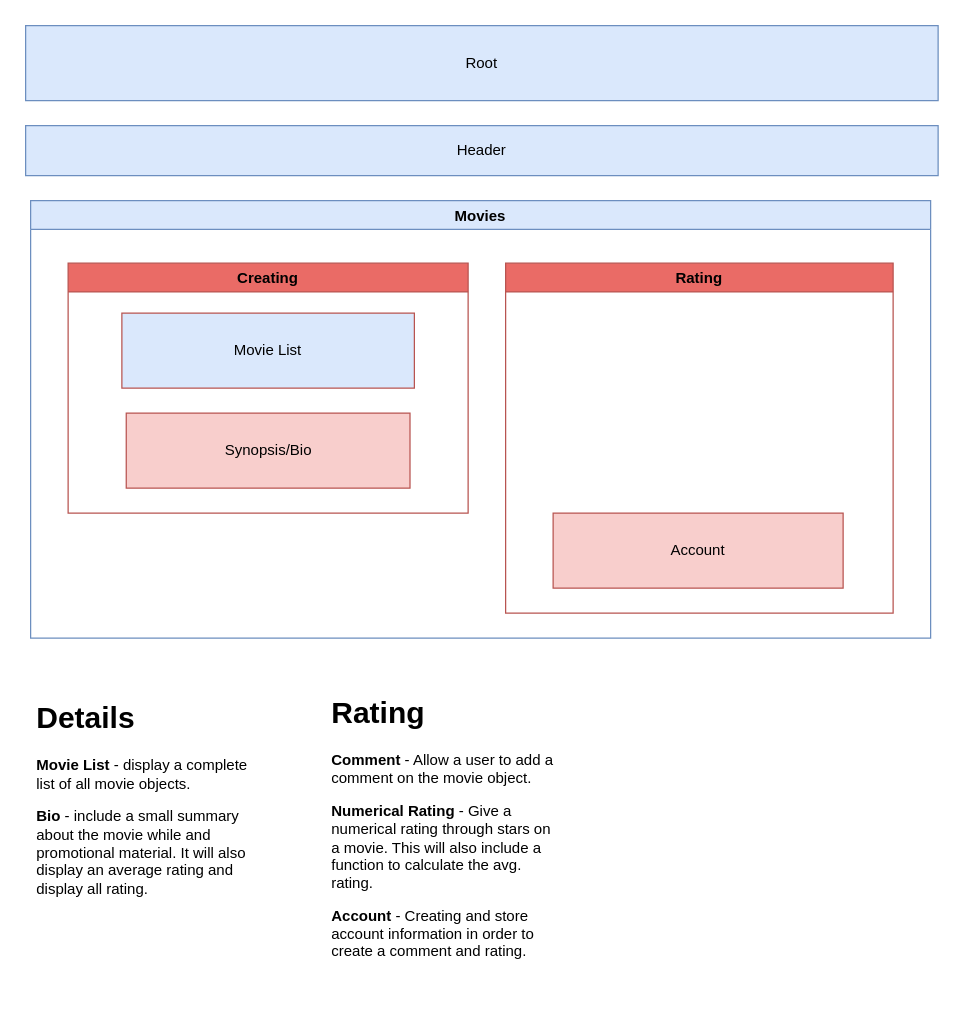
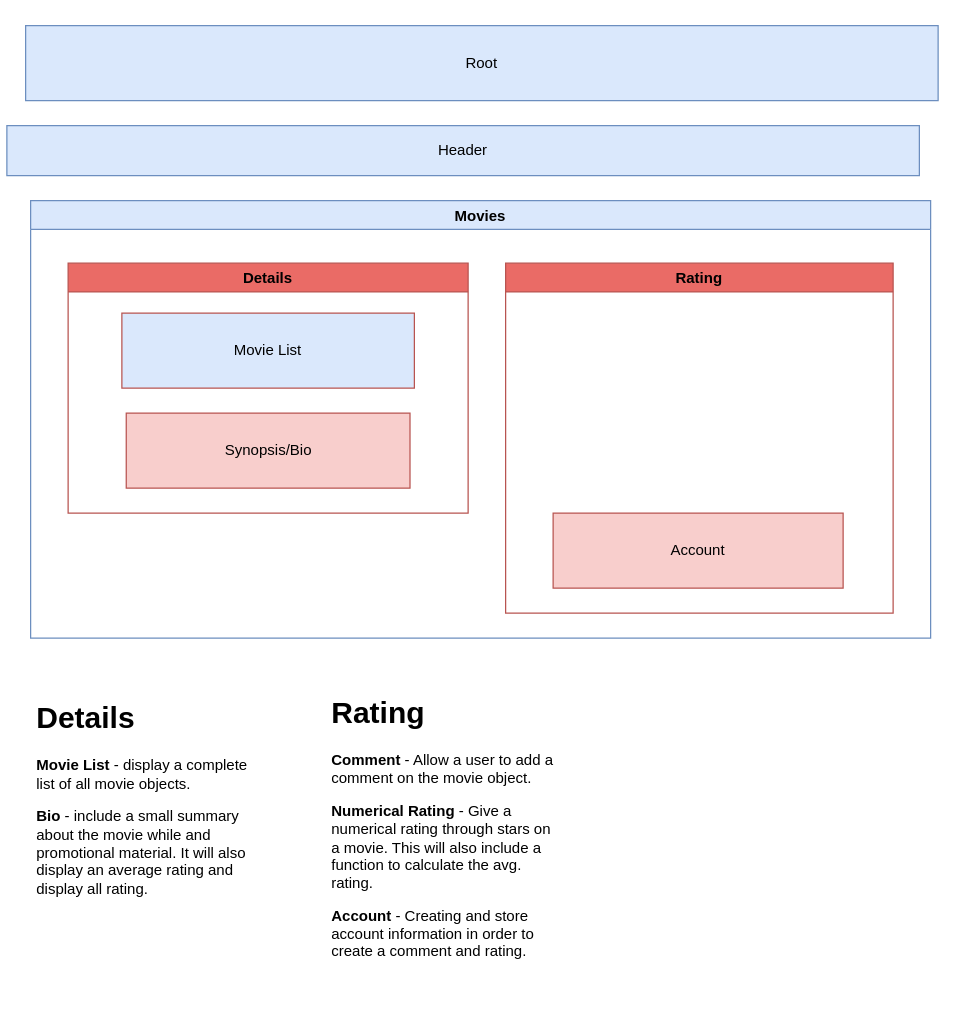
(482, 151) -> (463, 151)
(268, 278) -> (268, 278)
